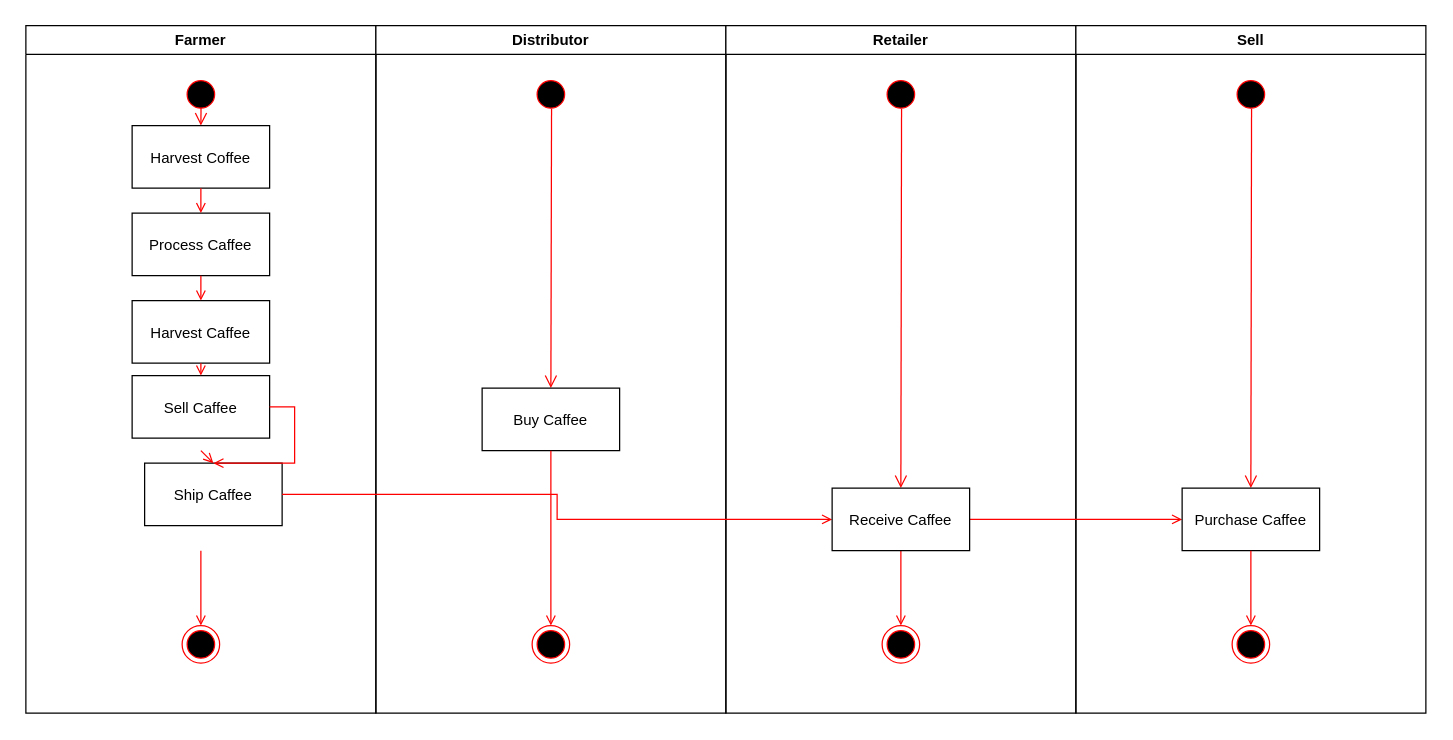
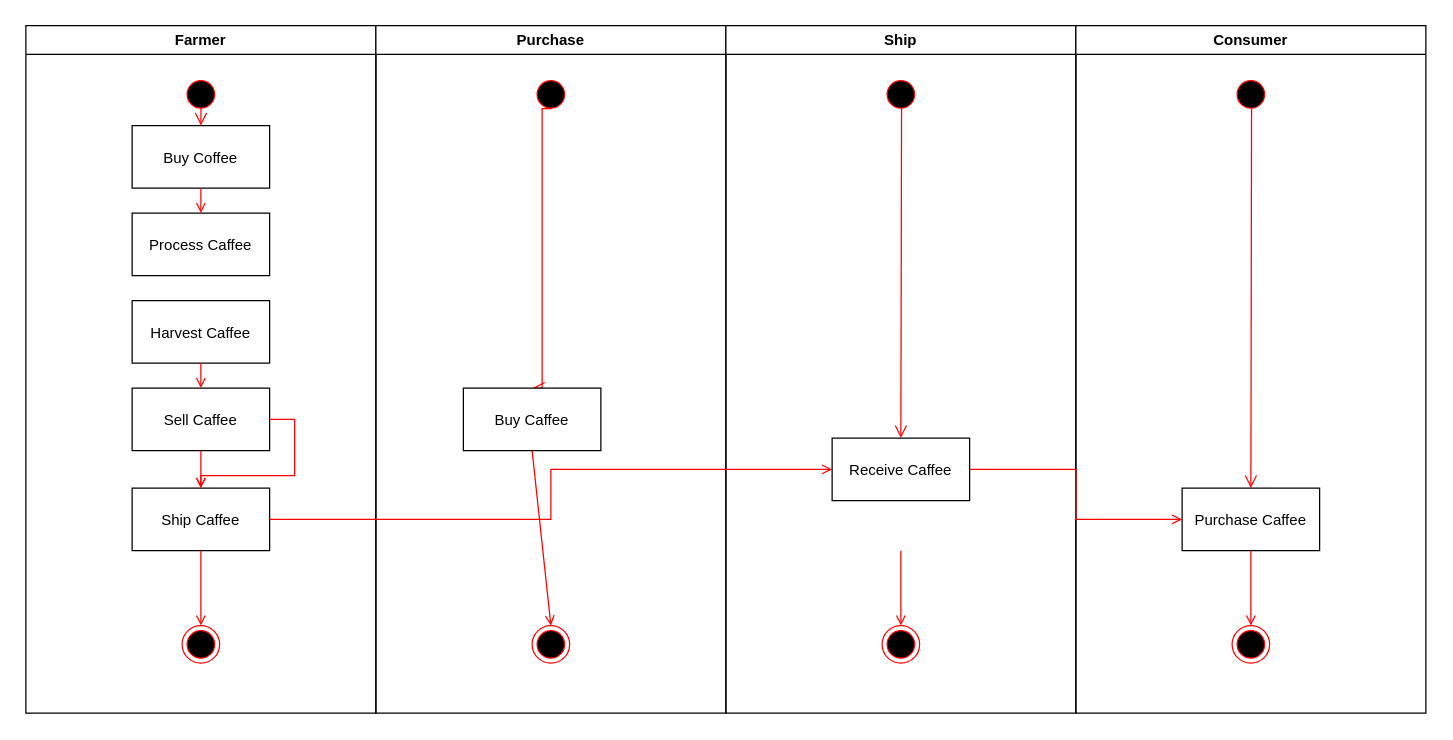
(551, 41) -> (551, 41)
(901, 41) -> (901, 41)
(1251, 41) -> (1251, 41)
(200, 158) -> (200, 158)
(201, 287) -> none
(201, 407) -> (201, 419)
(551, 419) -> (532, 419)
(213, 494) -> (201, 519)
(901, 519) -> (901, 469)
